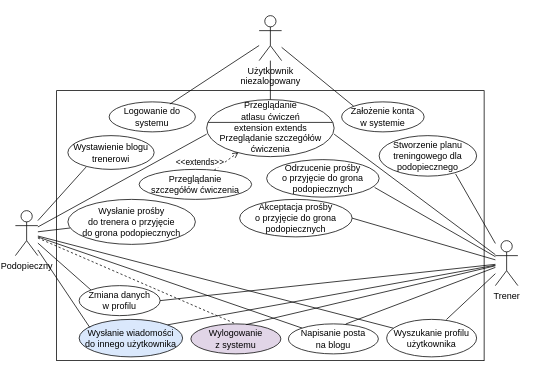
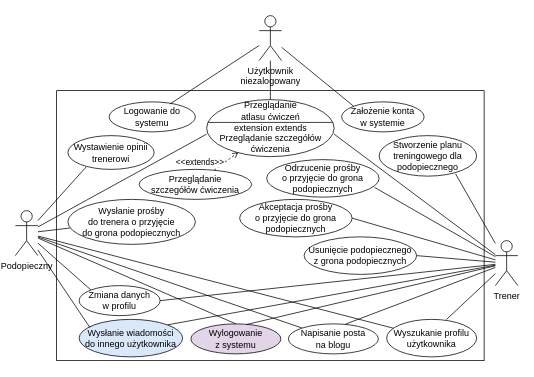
(111, 153) -> (111, 153)
none -> (360, 255)
none -> (456, 259)
(135, 280) -> (135, 280)
